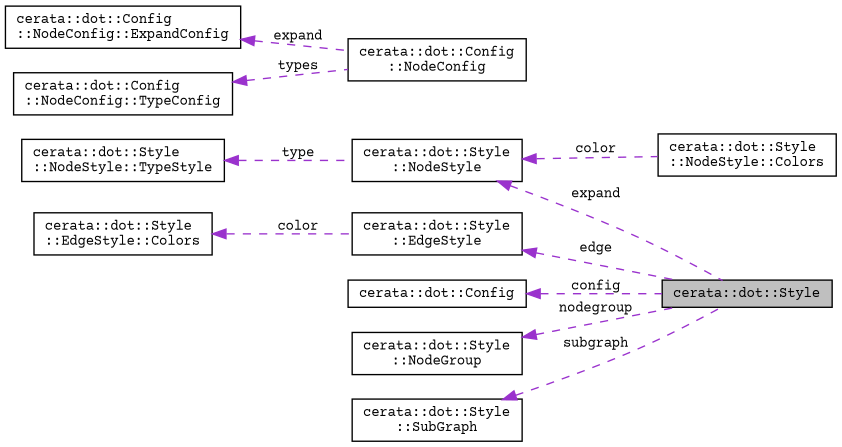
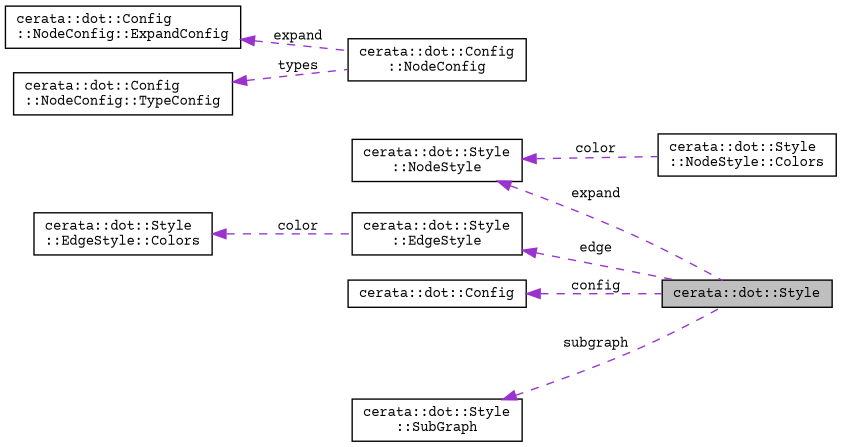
(123, 160) -> none
(437, 354) -> none
